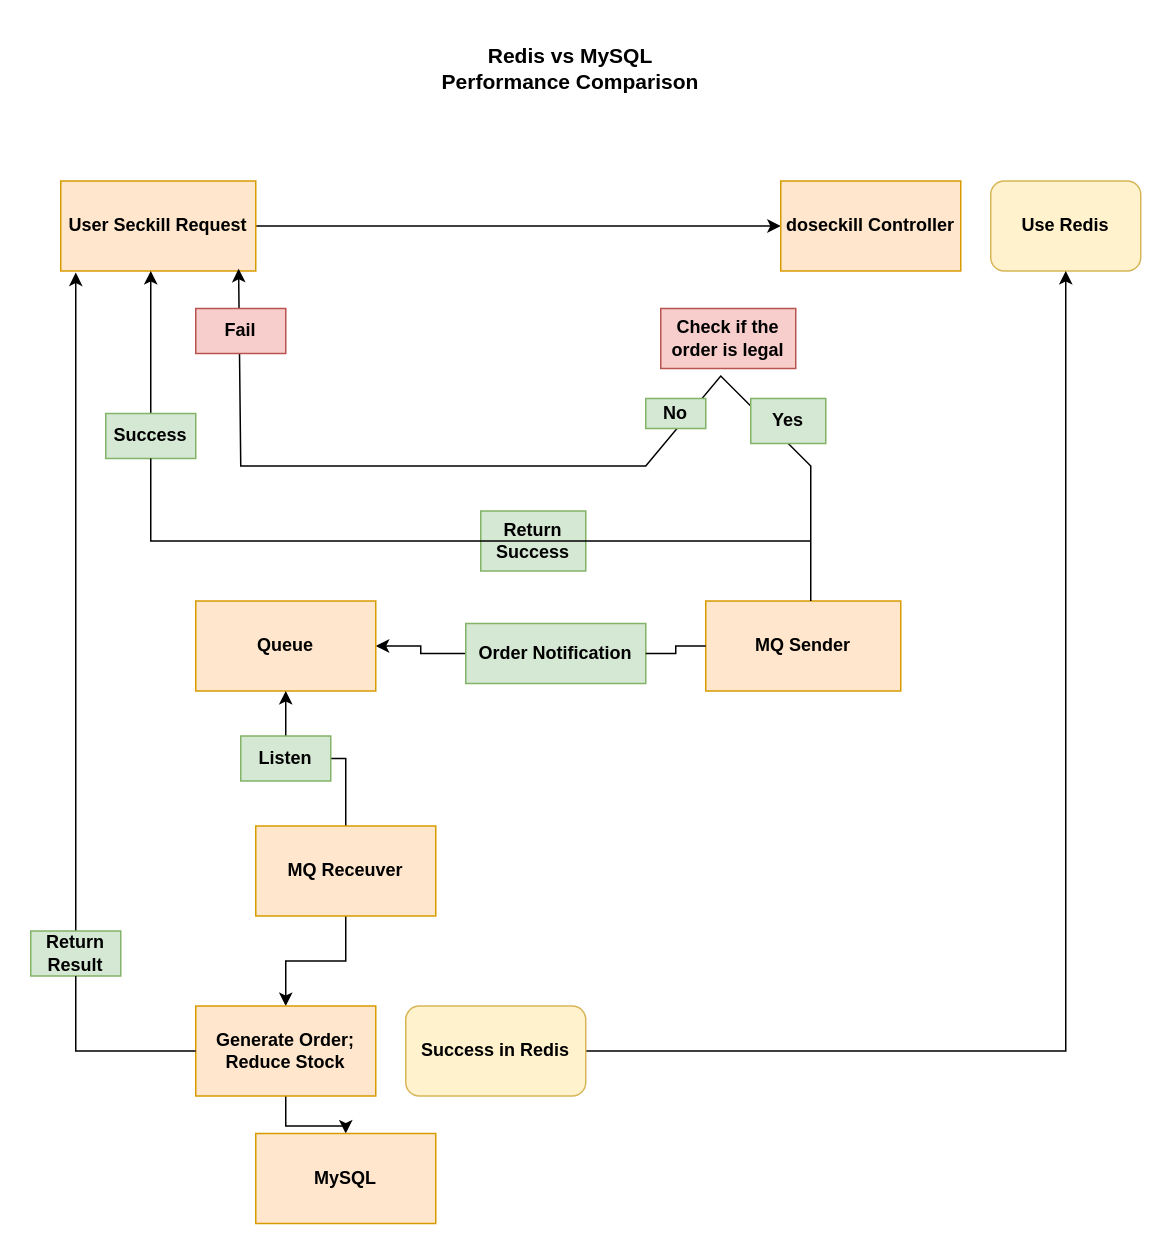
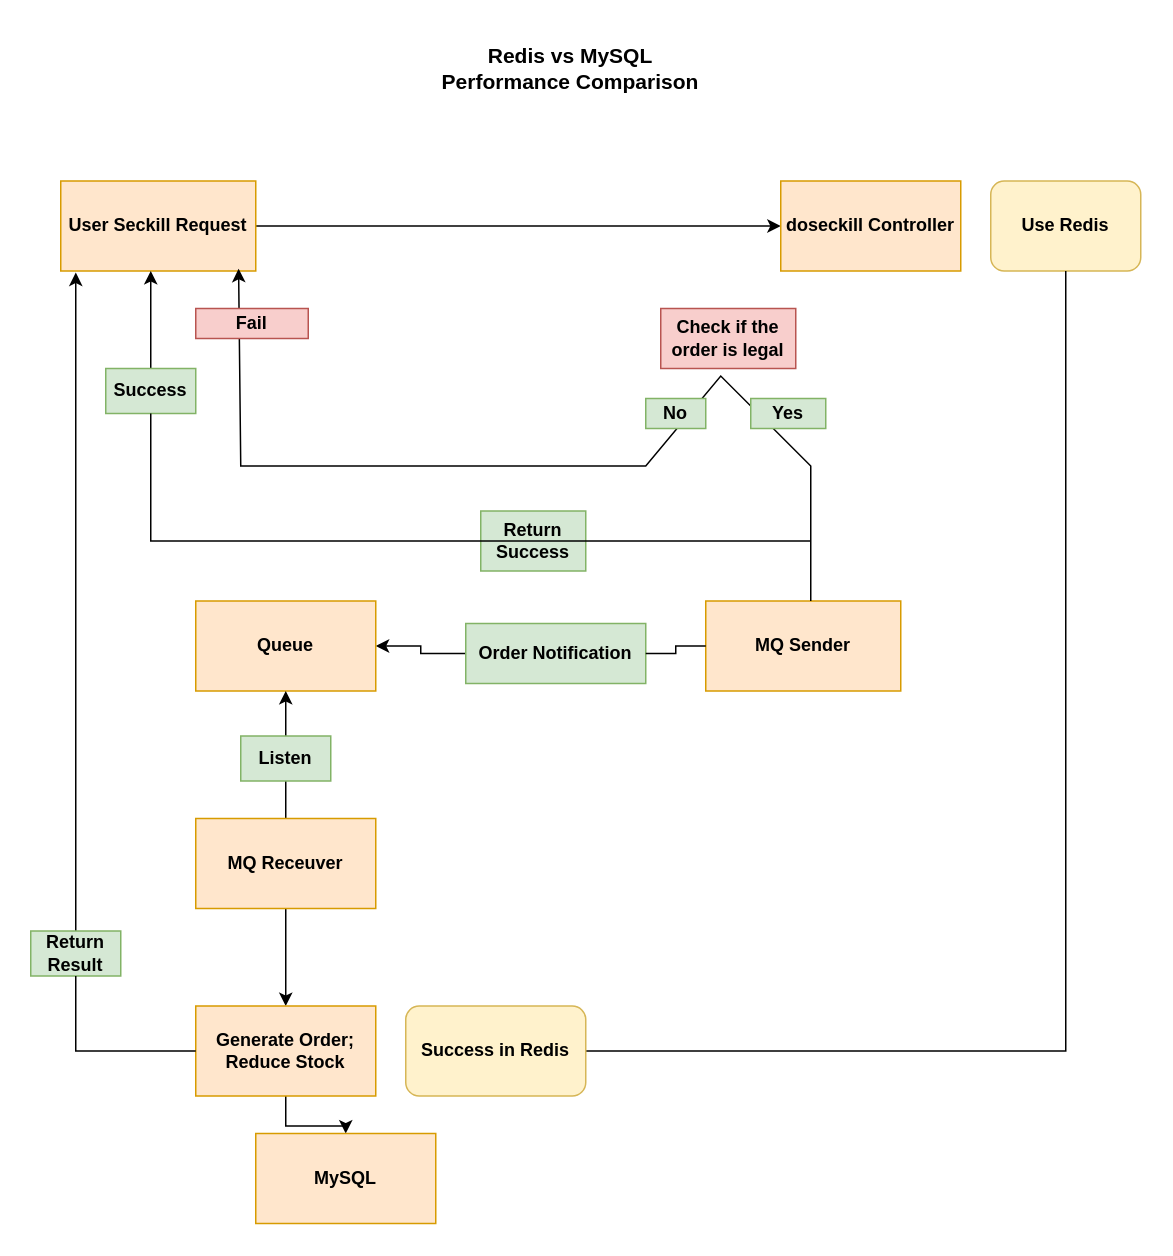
(1066, 282) -> (1066, 278)
(241, 331) -> (252, 323)
(788, 421) -> (788, 413)
(151, 436) -> (151, 391)
(346, 871) -> (286, 863)
